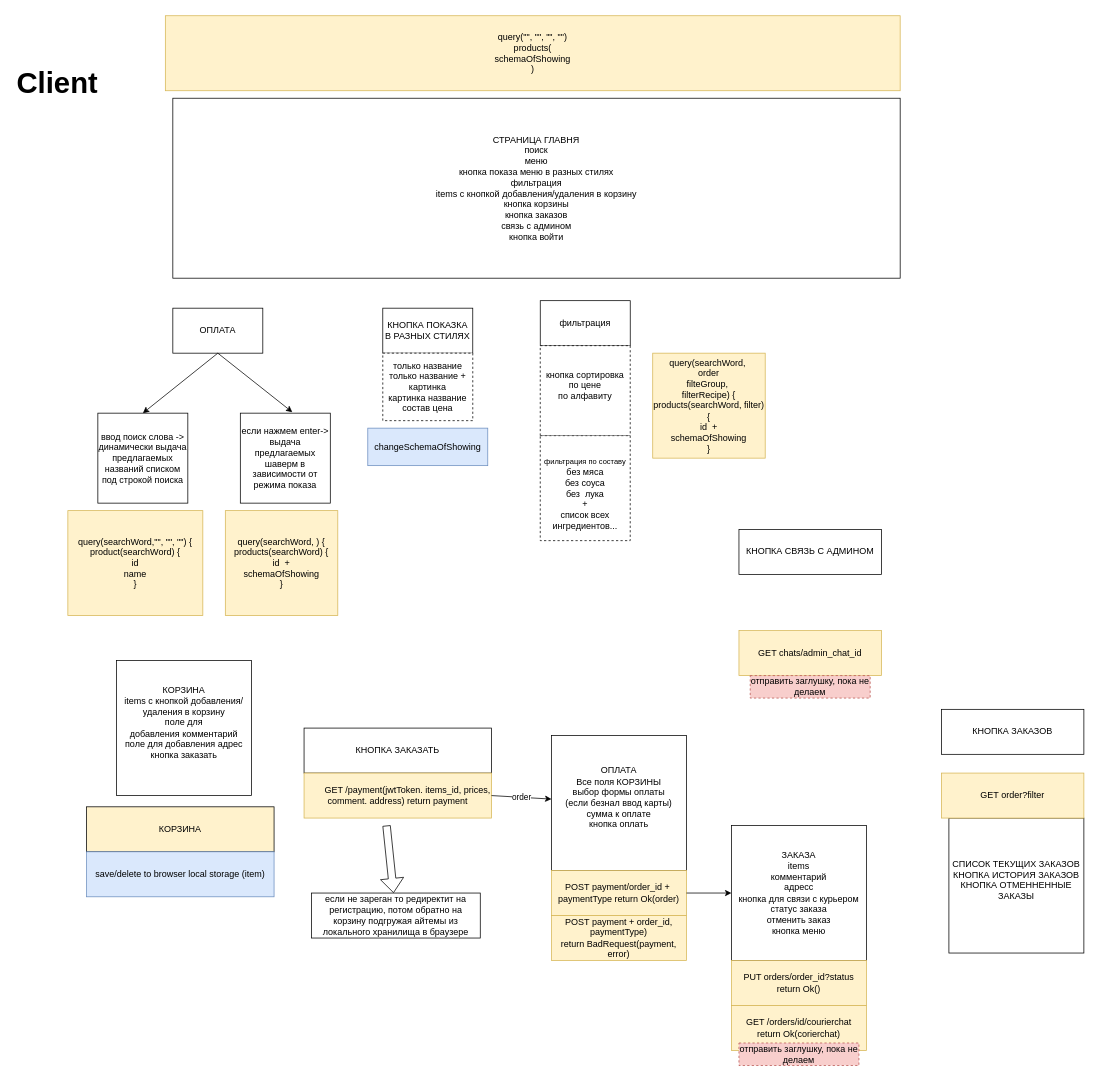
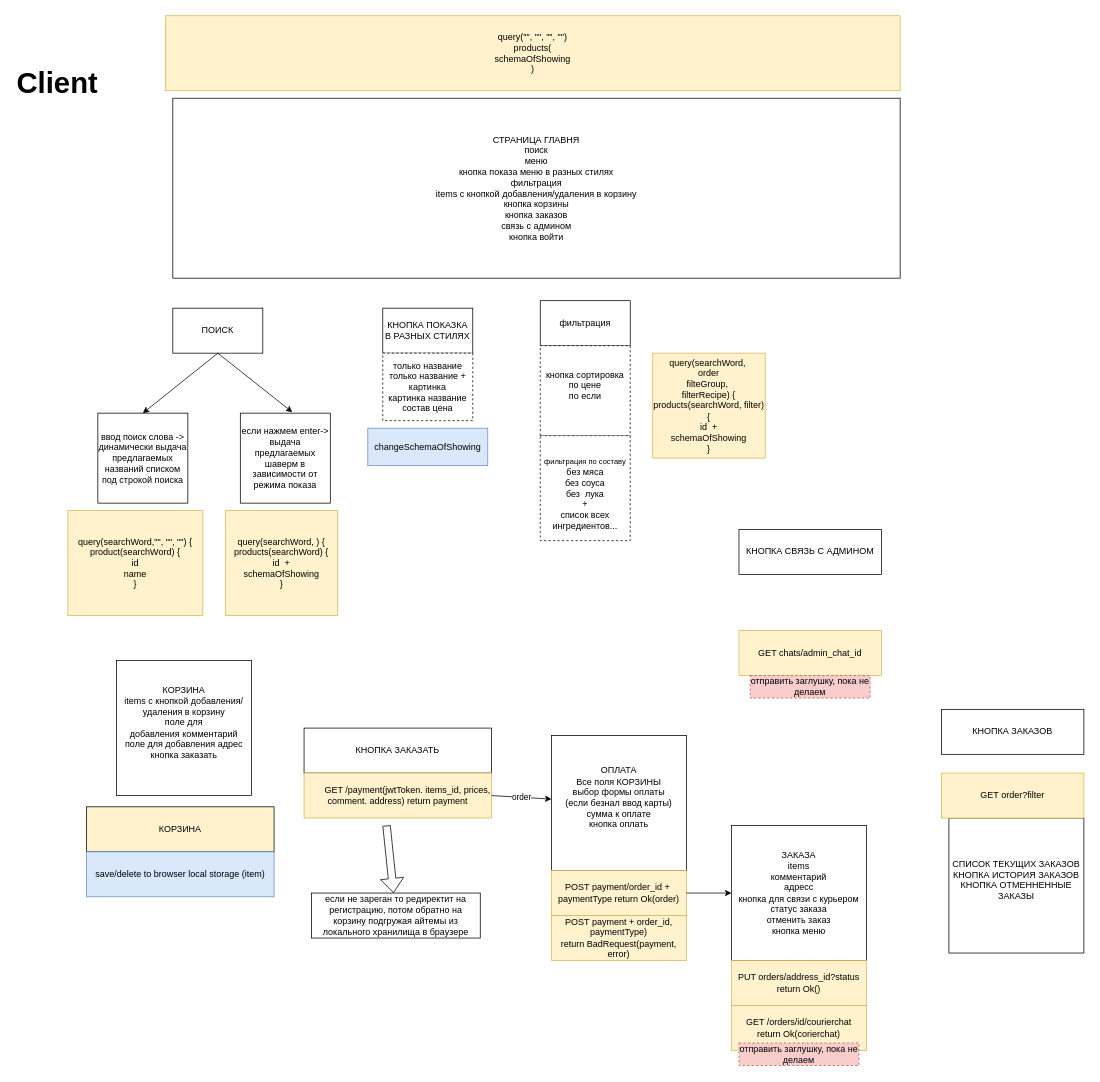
(218, 330) -> (218, 330)
(585, 390) -> (585, 390)
(799, 983) -> (799, 983)
